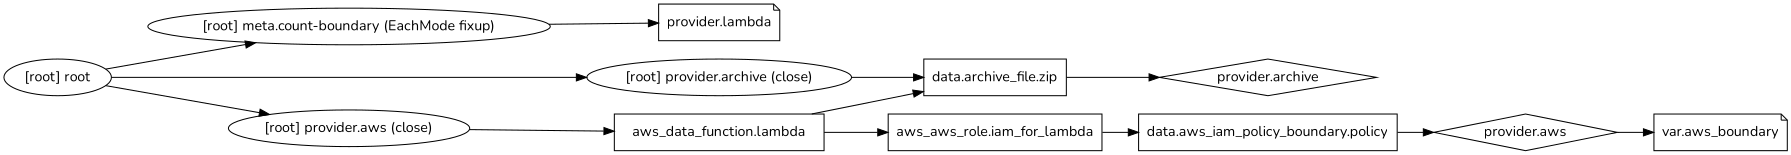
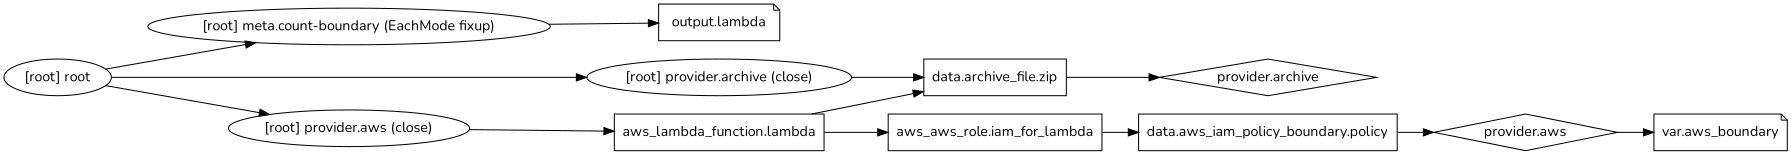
(719, 22) -> (719, 22)
(719, 132) -> (719, 132)
